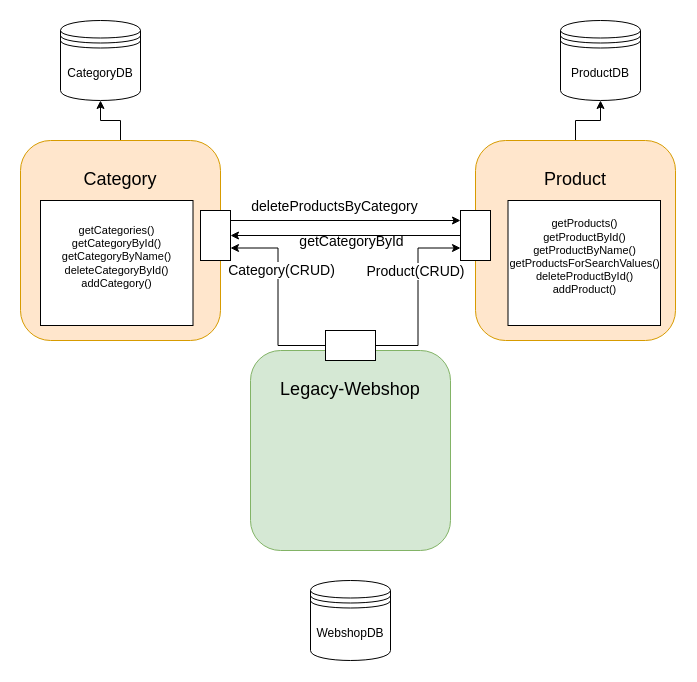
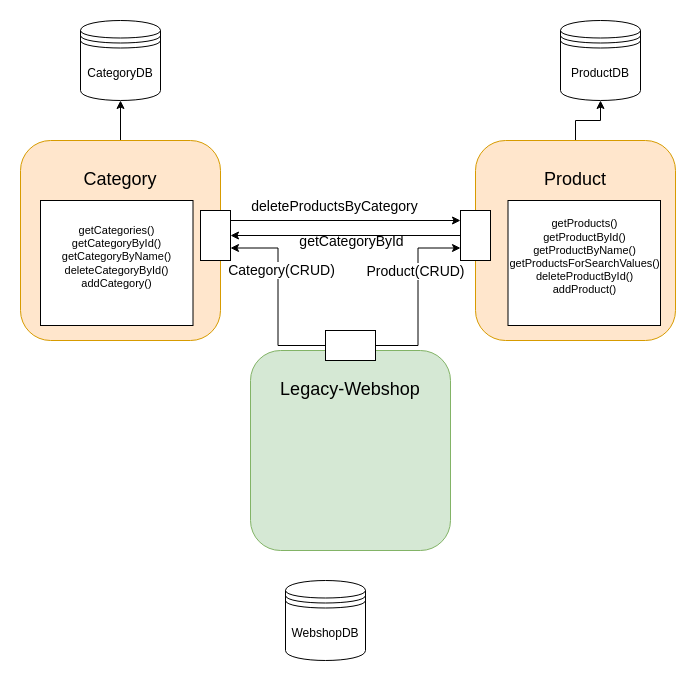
(101, 61) -> (121, 61)
(351, 621) -> (326, 621)
